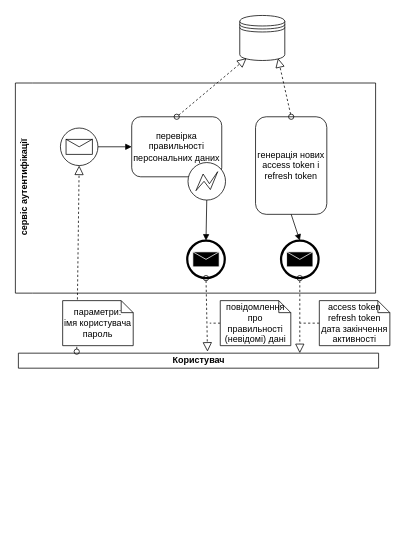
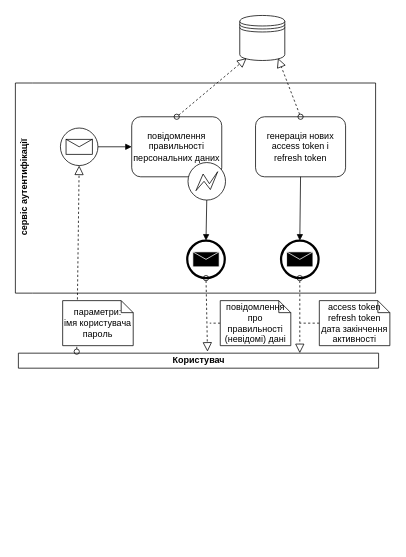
(177, 147) -> (177, 147)
(291, 165) -> (300, 147)
